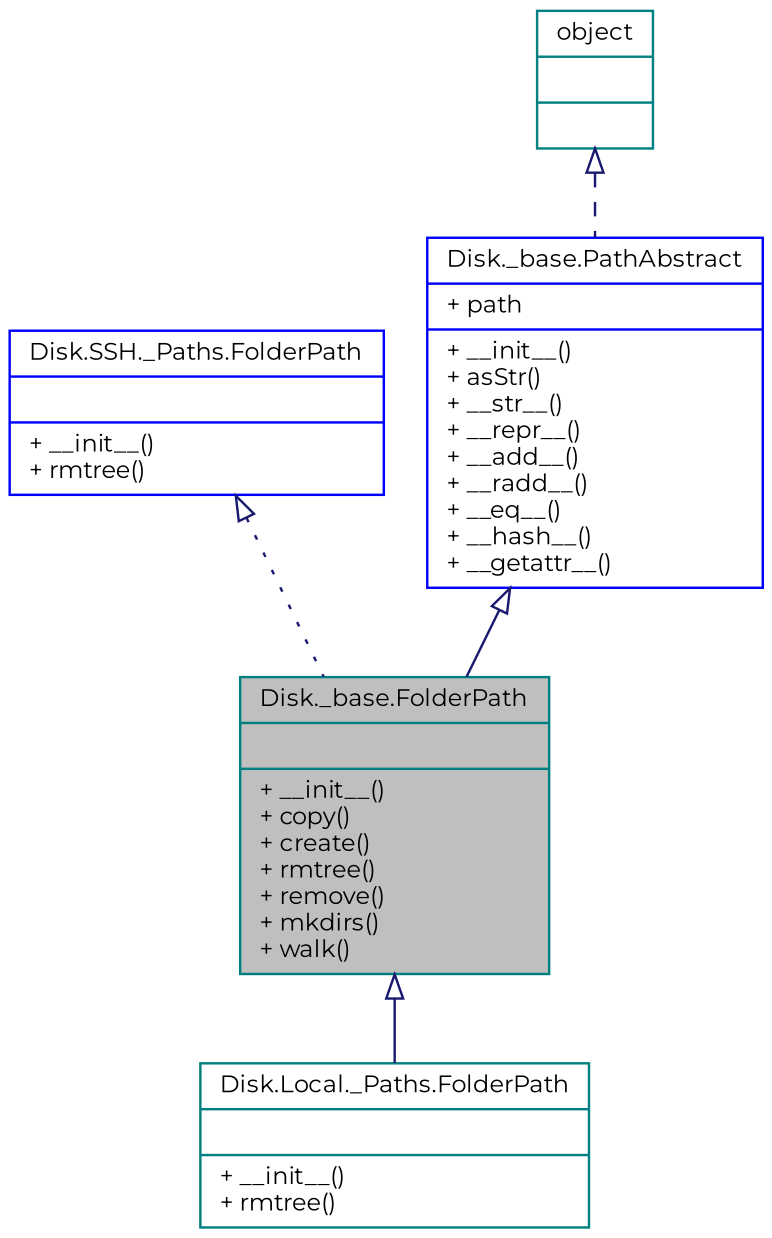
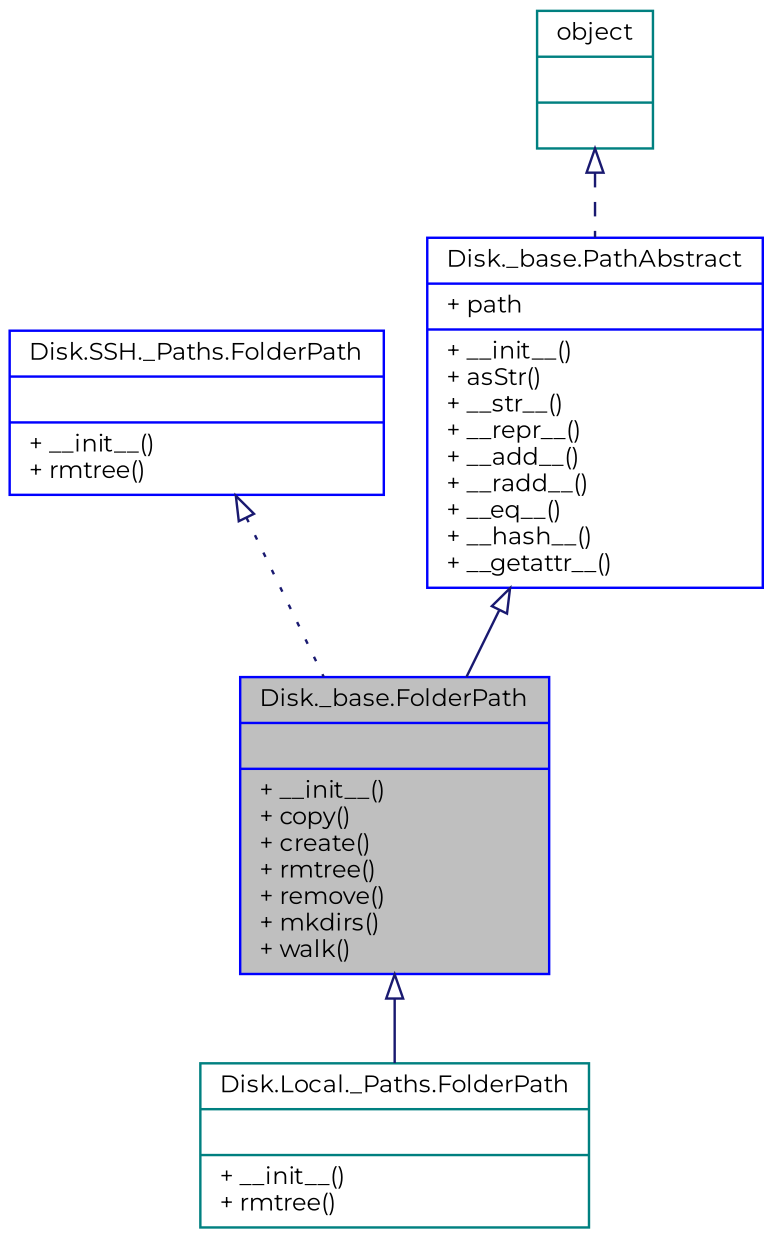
(395, 826) -> (395, 826)
